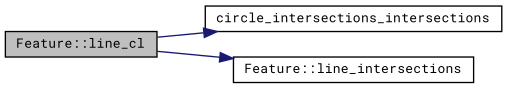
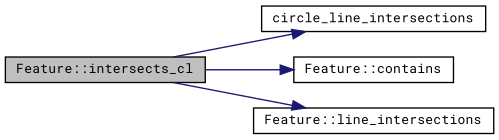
(354, 19) -> (374, 19)
(81, 44) -> (105, 70)
none -> (374, 70)
